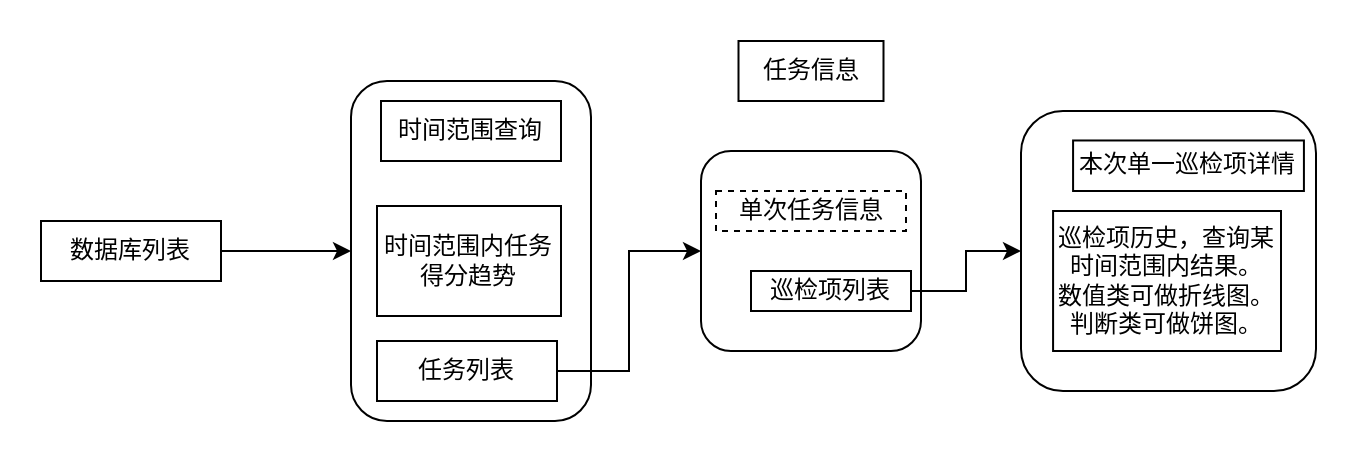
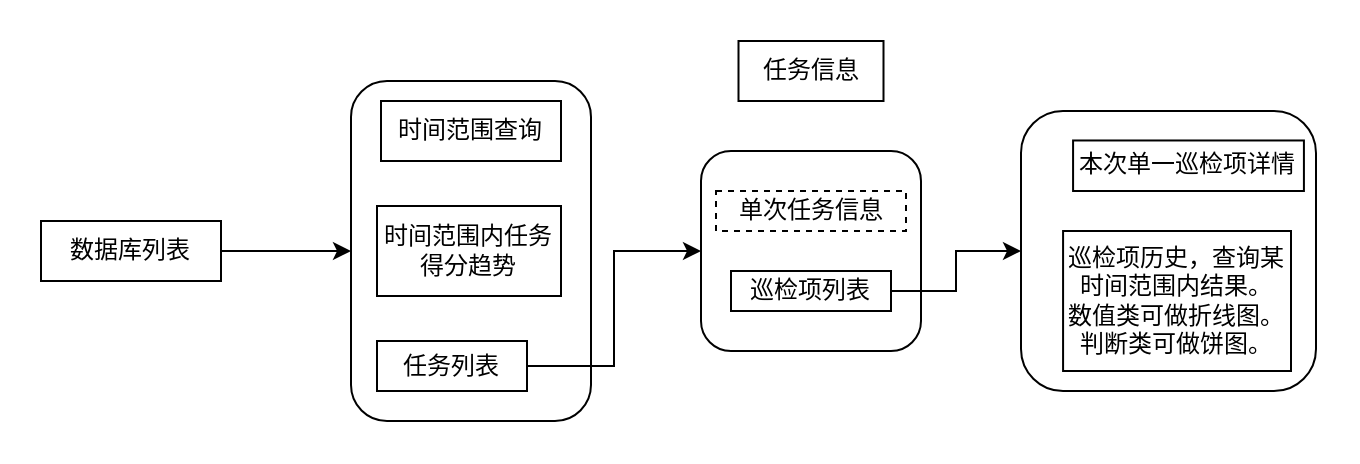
(469, 261) -> (469, 251)
(1167, 281) -> (1177, 301)
(831, 291) -> (811, 291)
(467, 371) -> (452, 366)
